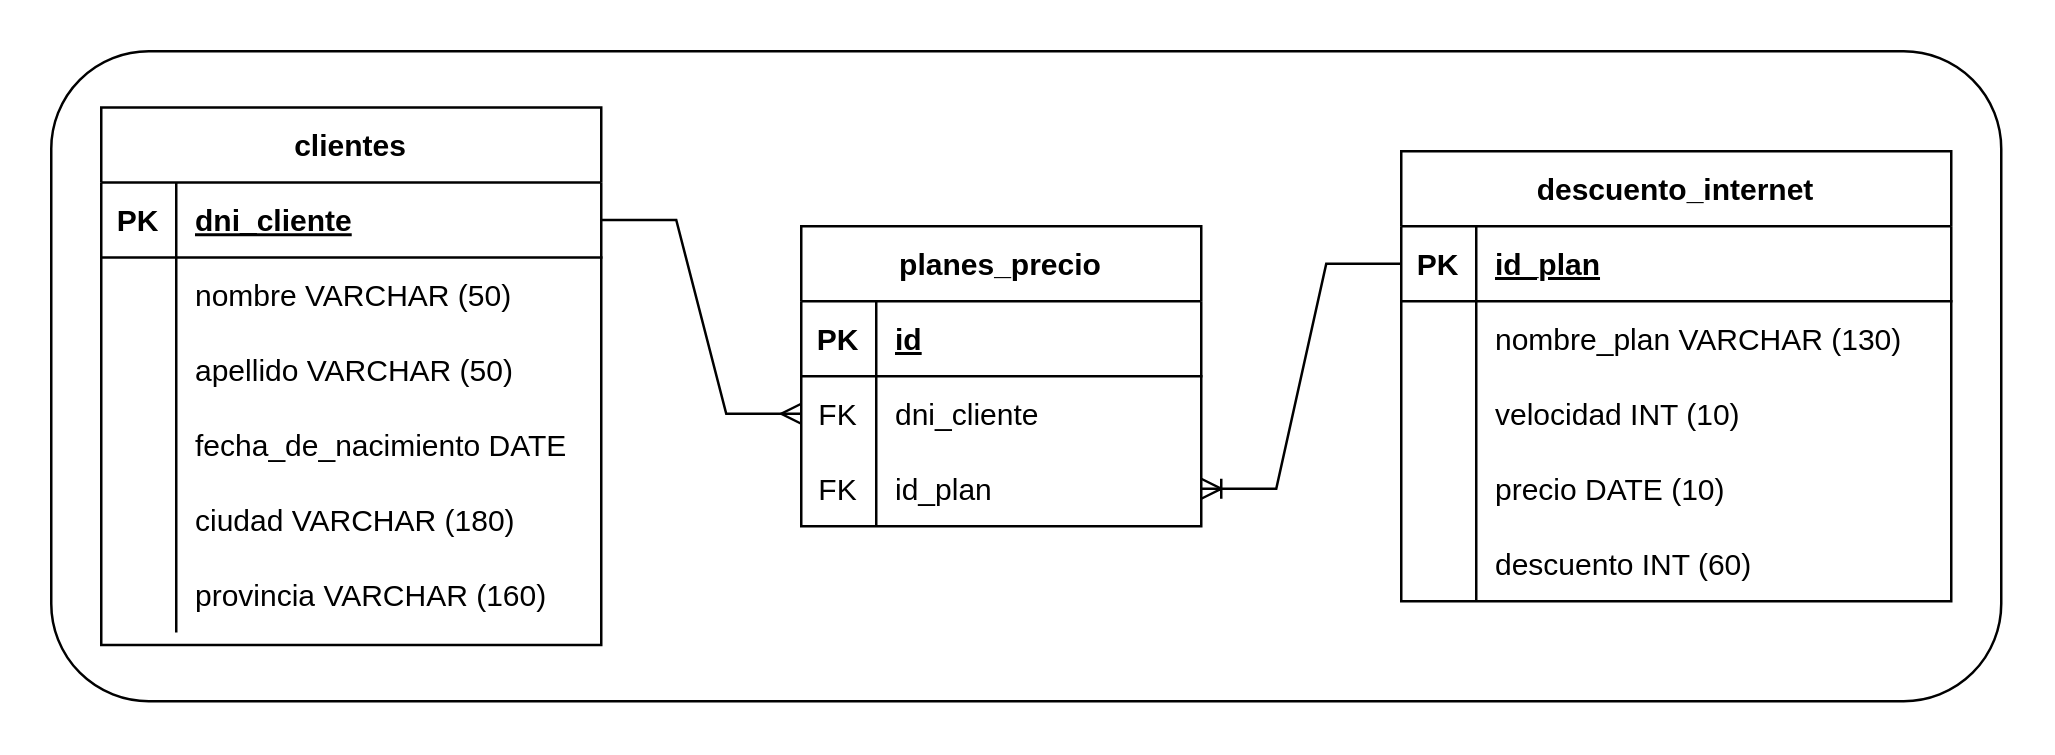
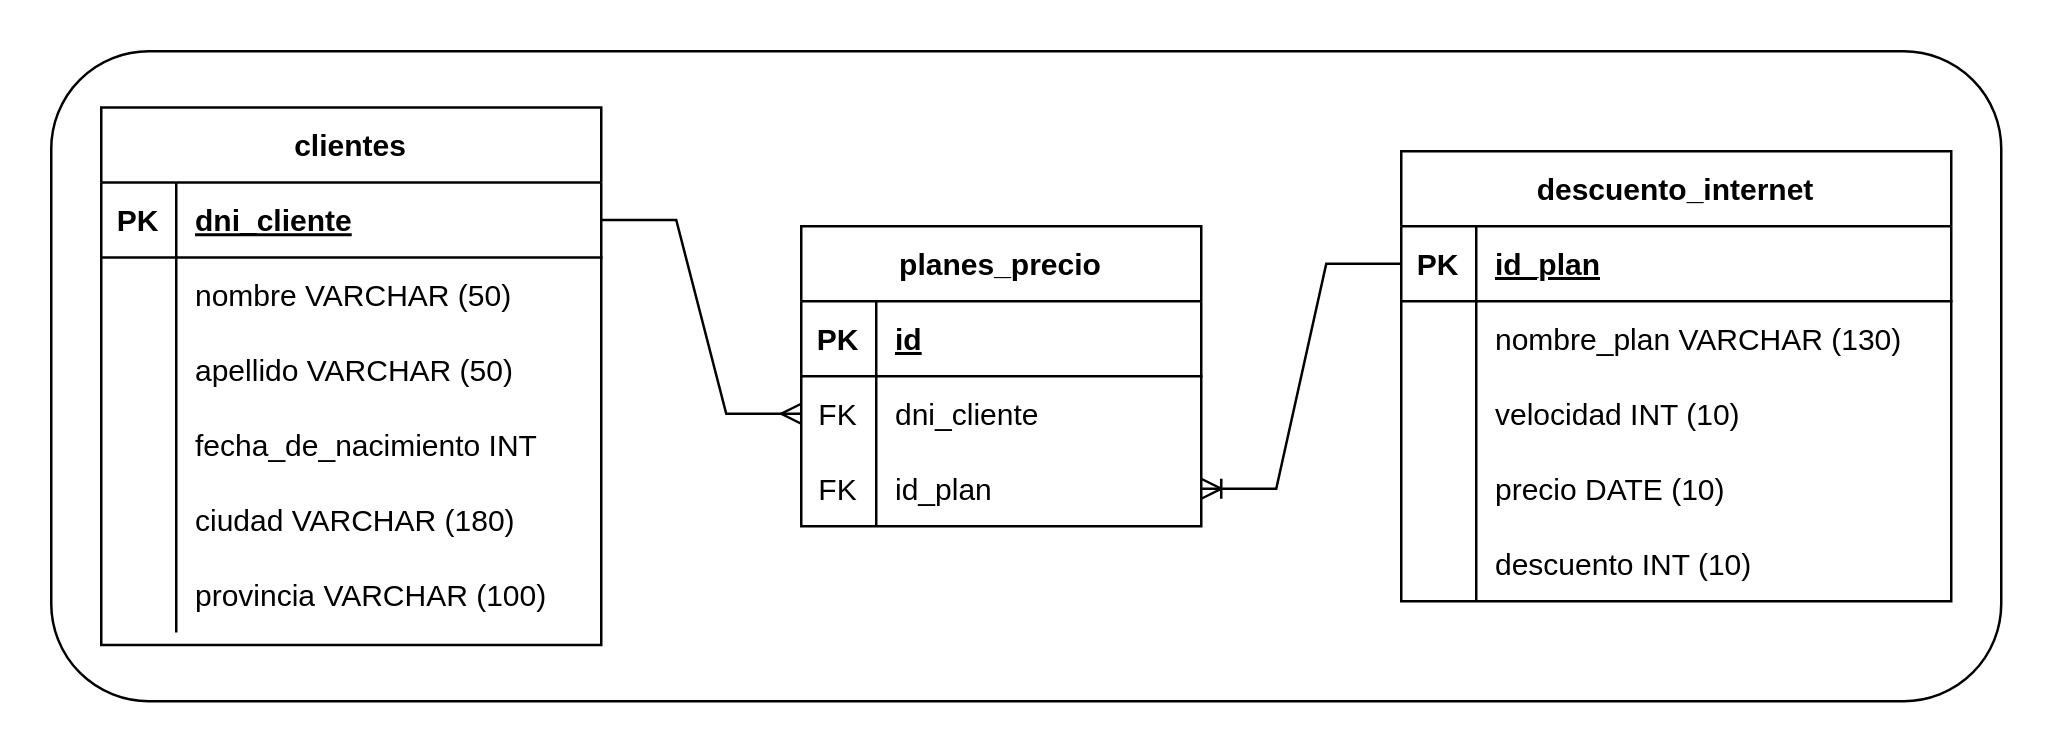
(385, 446) -> (377, 446)
(1638, 565) -> (1638, 565)
(373, 596) -> (373, 596)
